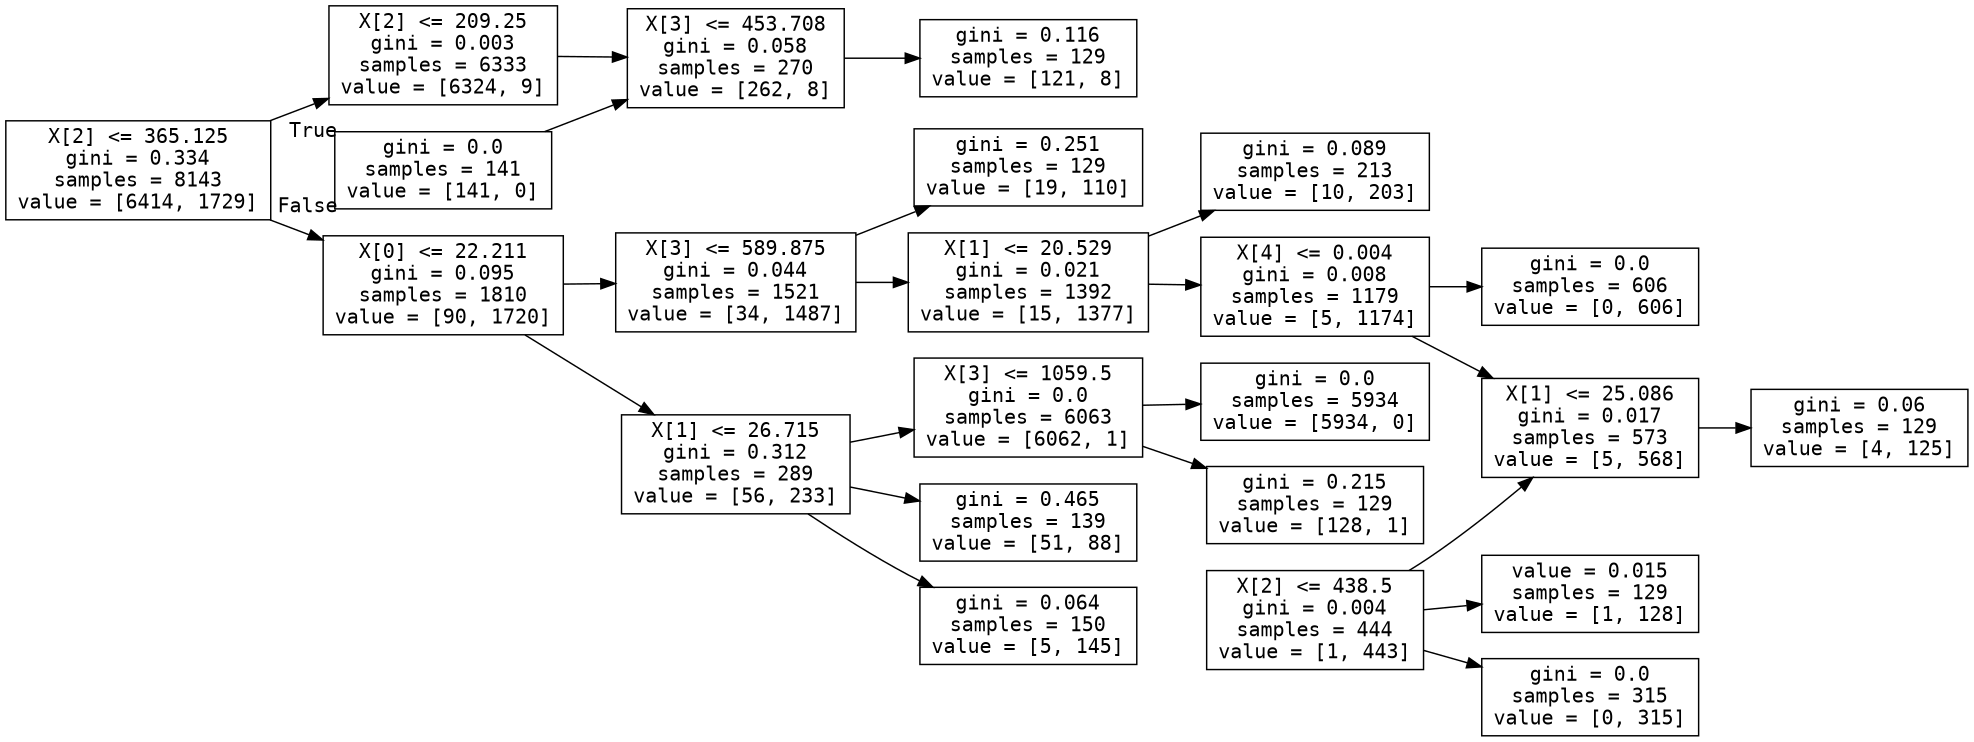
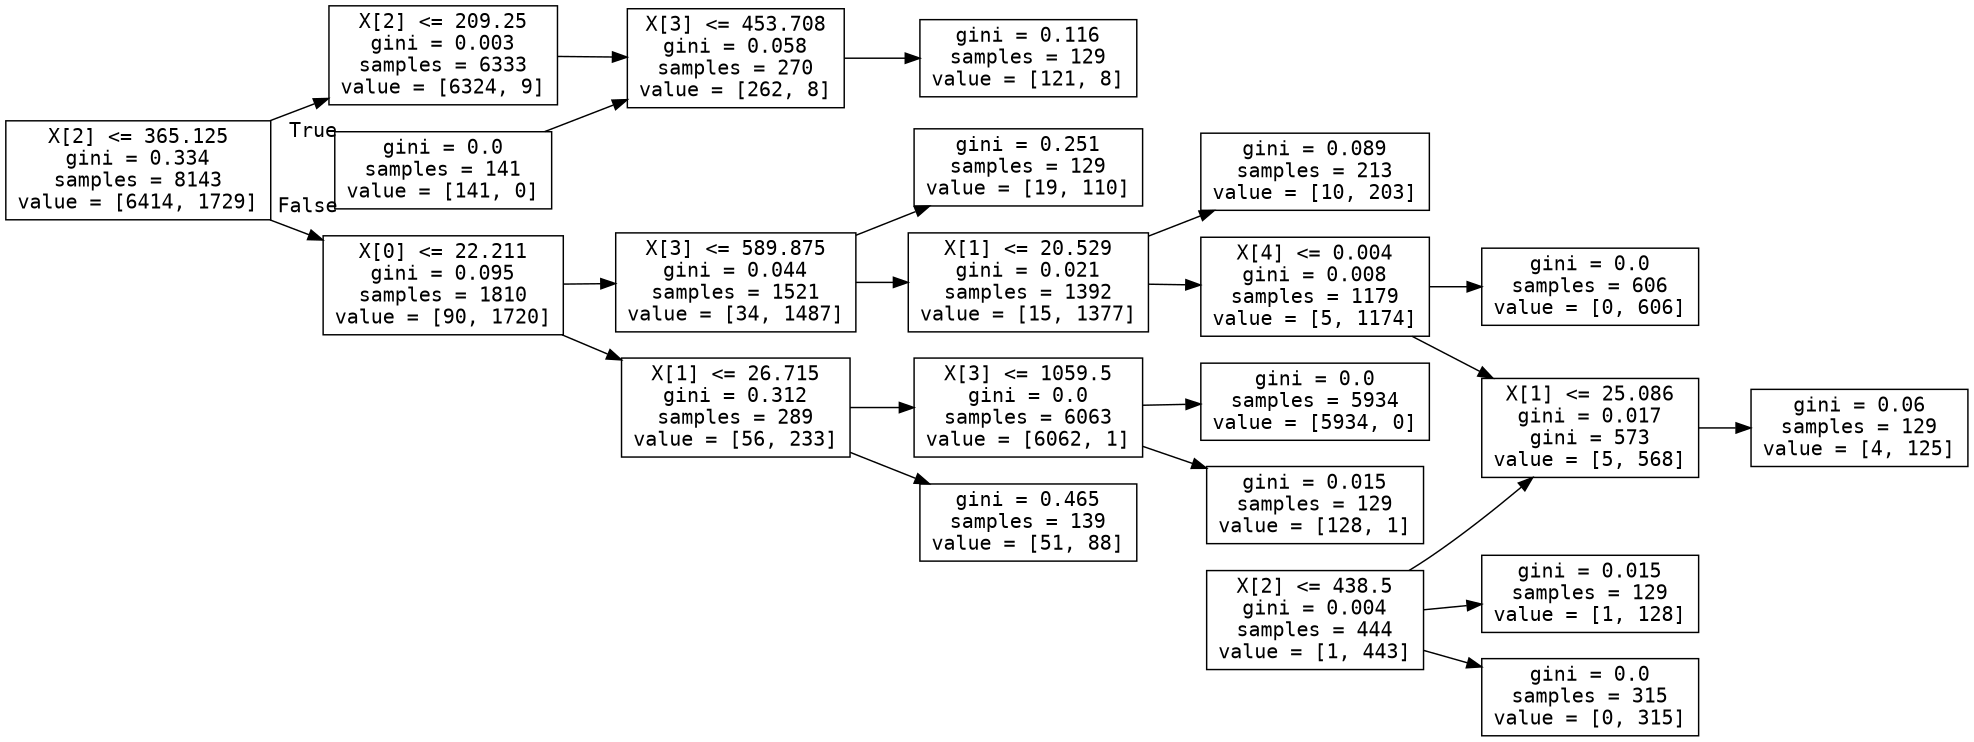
(1590, 428) -> (1590, 428)
(1315, 505) -> (1315, 505)
(1590, 594) -> (1590, 594)
(1028, 626) -> none
